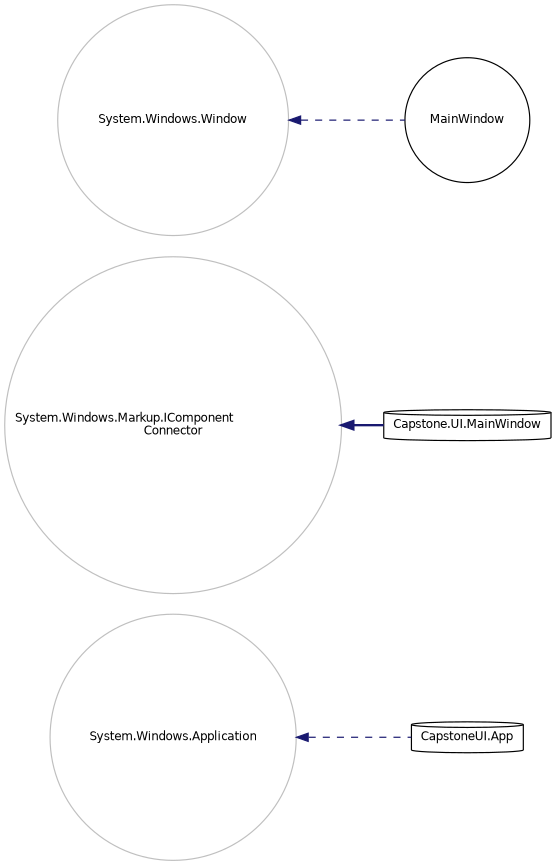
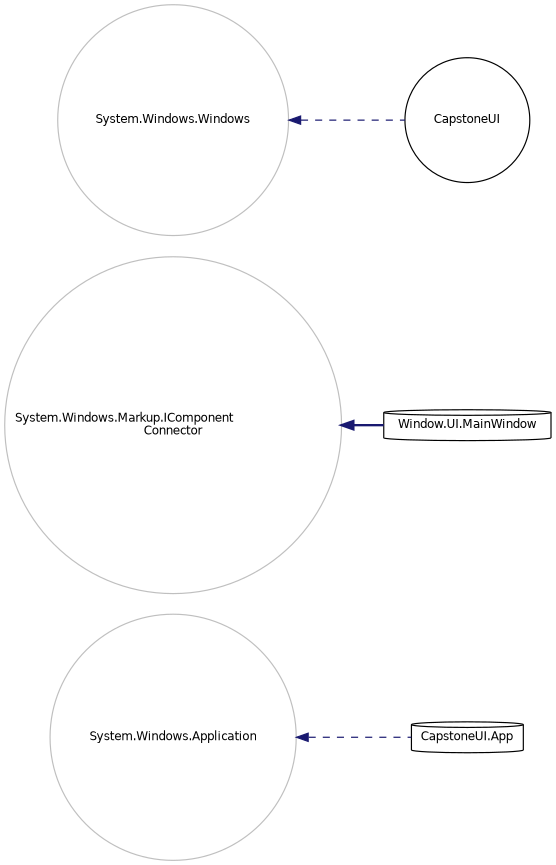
(173, 120) -> (173, 120)
(467, 120) -> (467, 120)
(467, 425) -> (467, 425)
